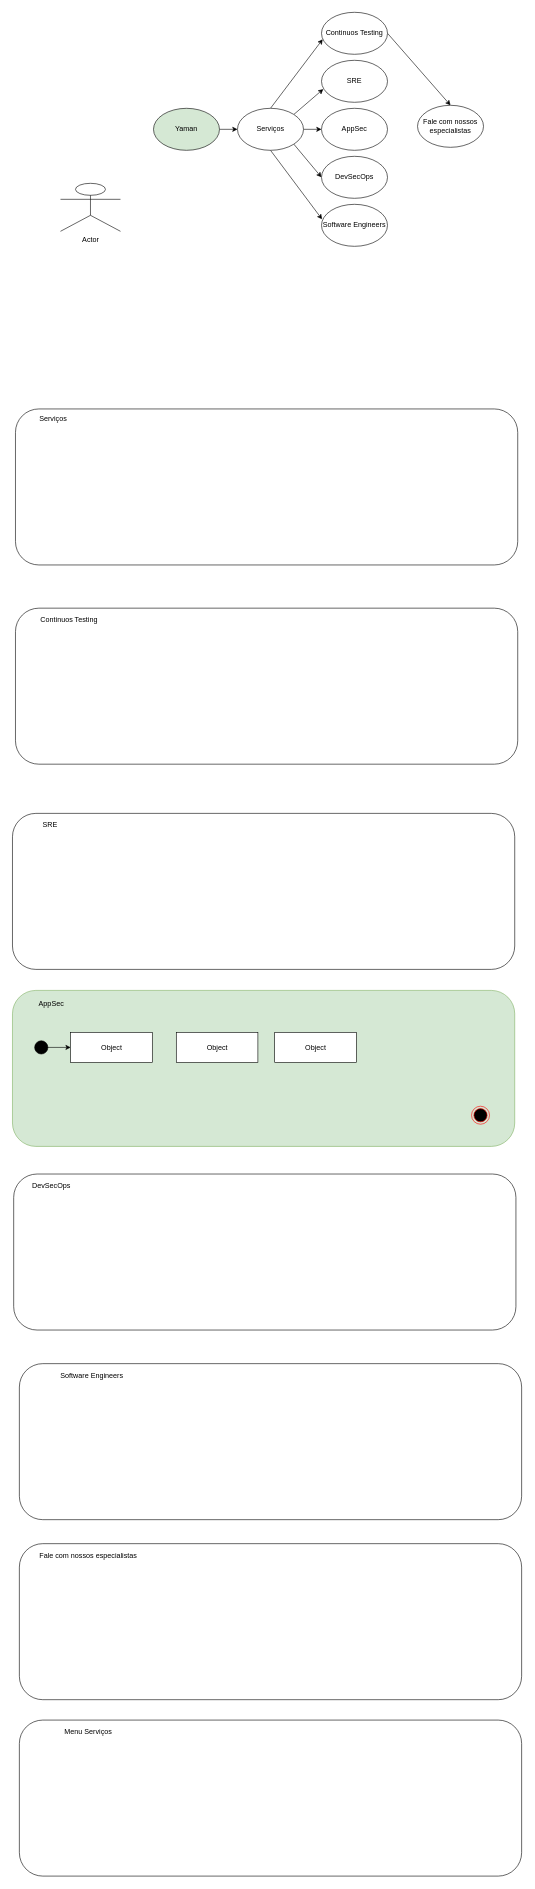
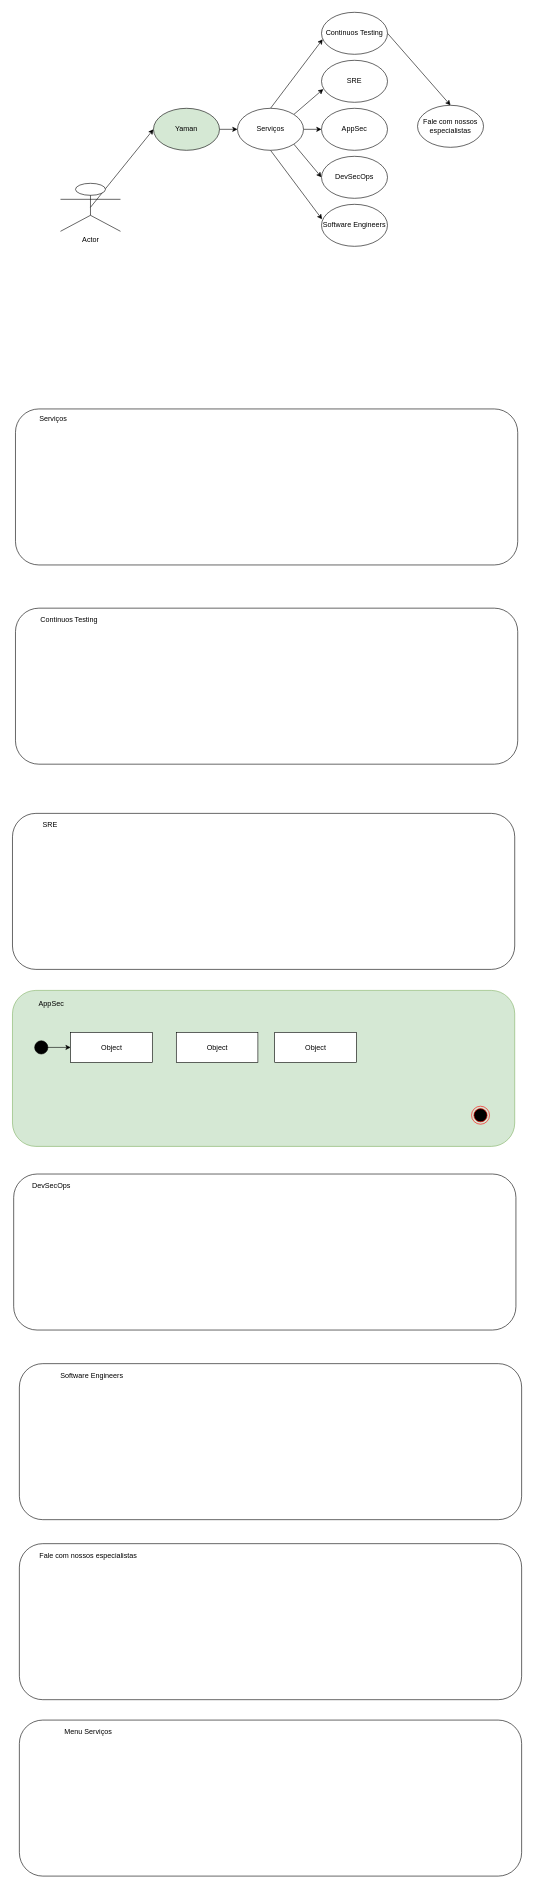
none -> (121, 169)
